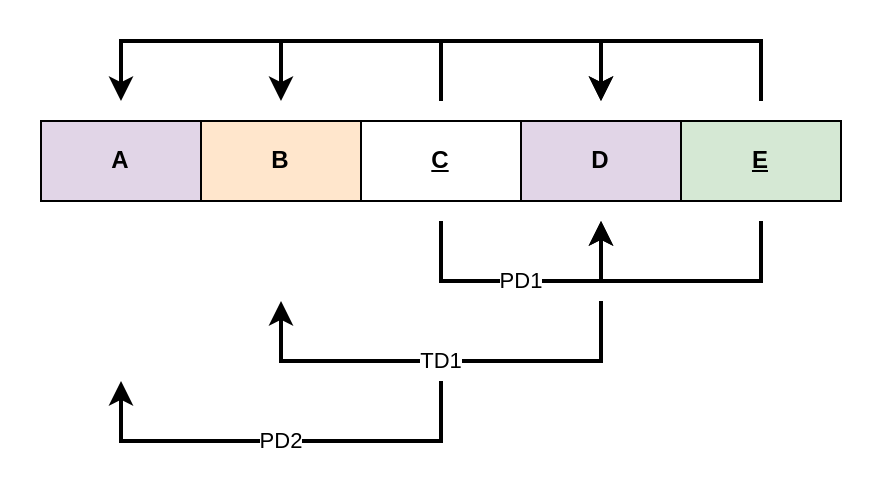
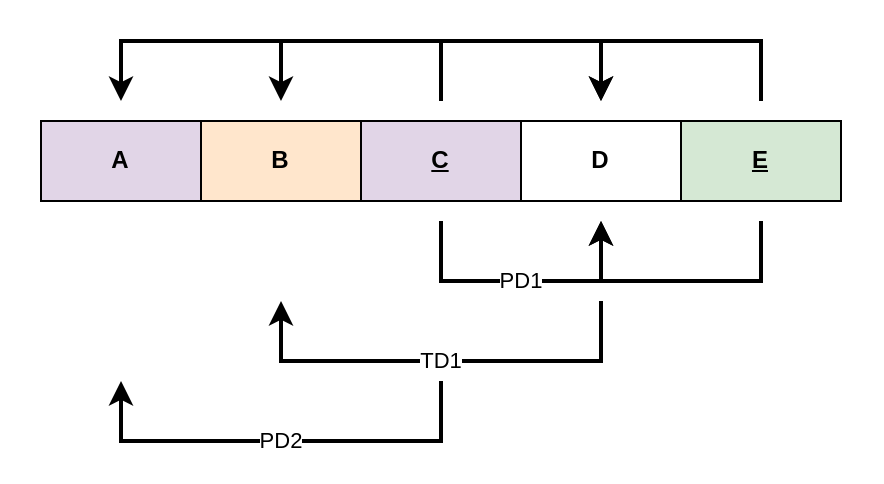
(441, 161) -> (441, 161)
(601, 161) -> (601, 161)
